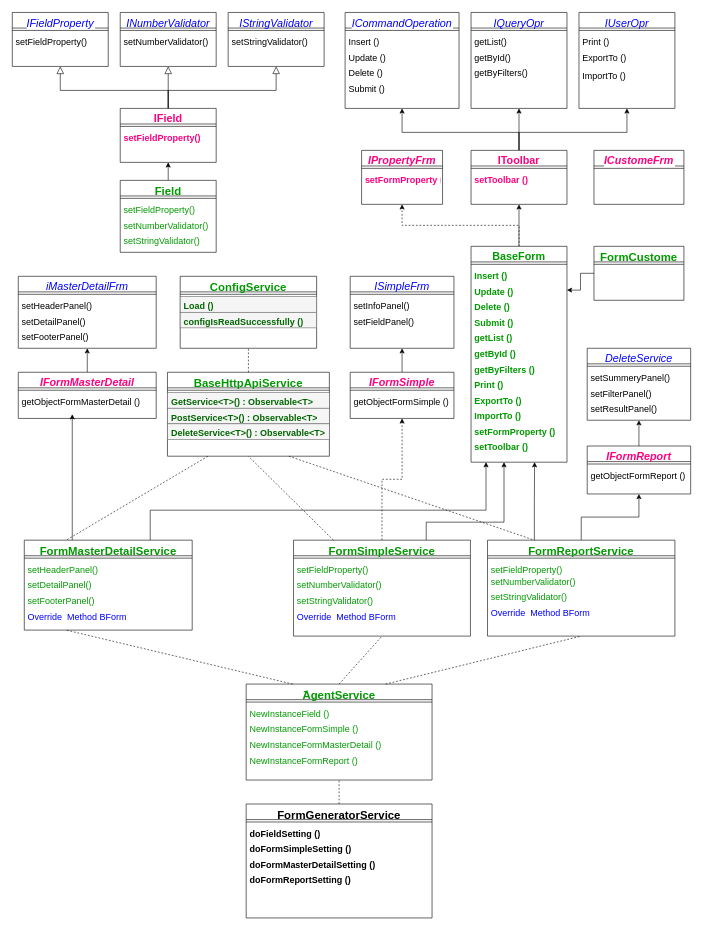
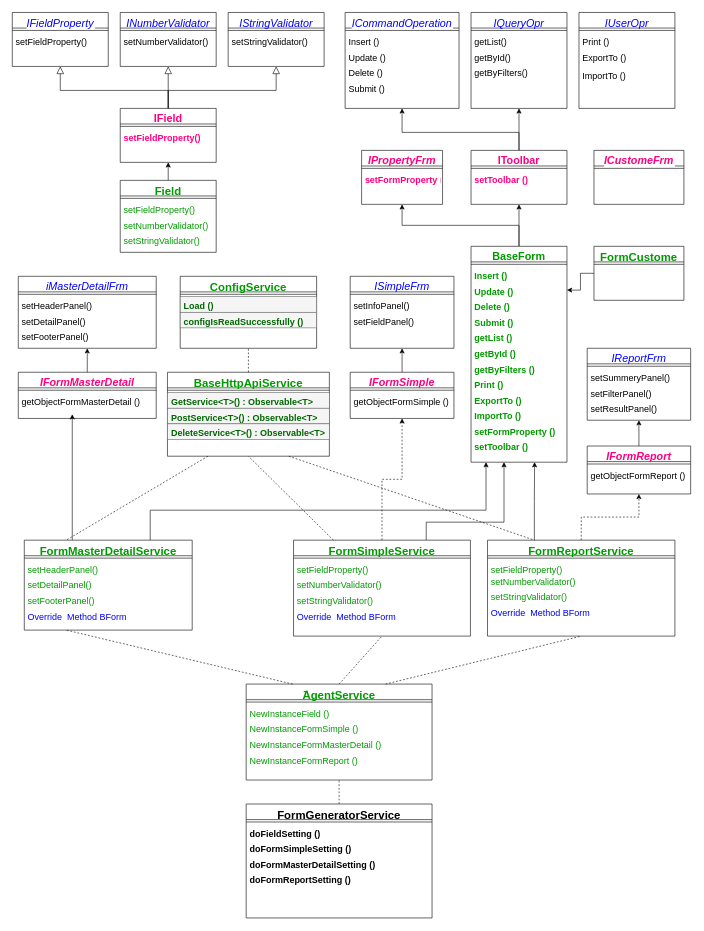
(575, 132) -> none
(451, 225) -> (451, 225)
(639, 359) -> (639, 359)
(608, 517) -> (608, 517)
